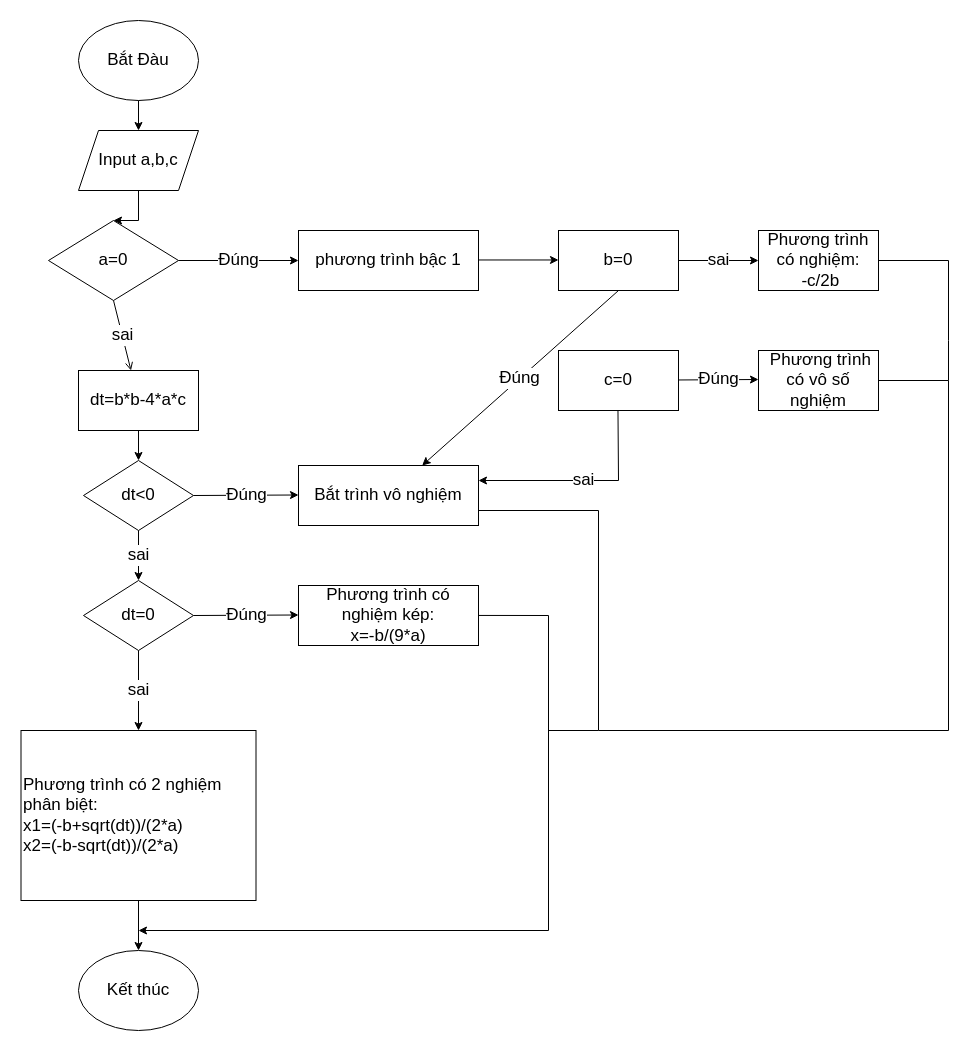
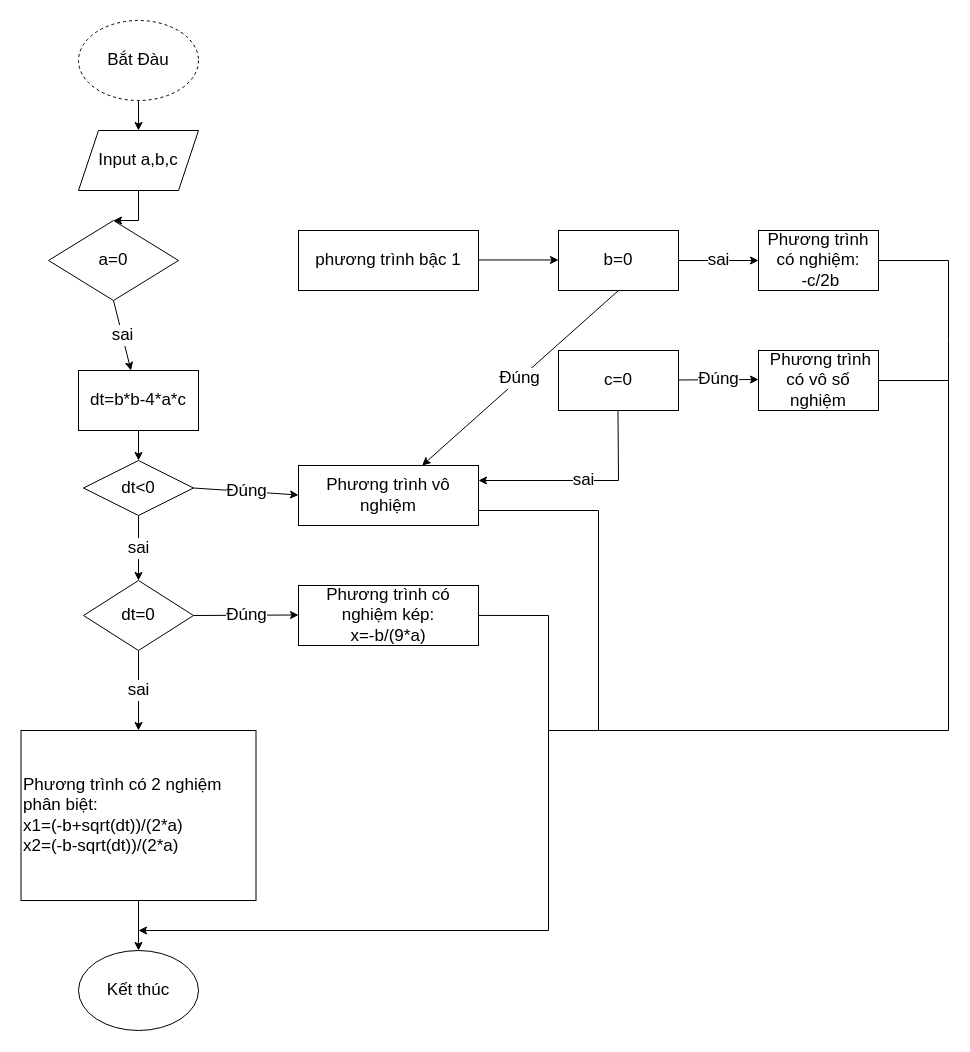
(139, 61) -> (139, 61)
(235, 261) -> none
(129, 364) -> (129, 362)
(139, 496) -> (139, 488)
(389, 496) -> (389, 496)
